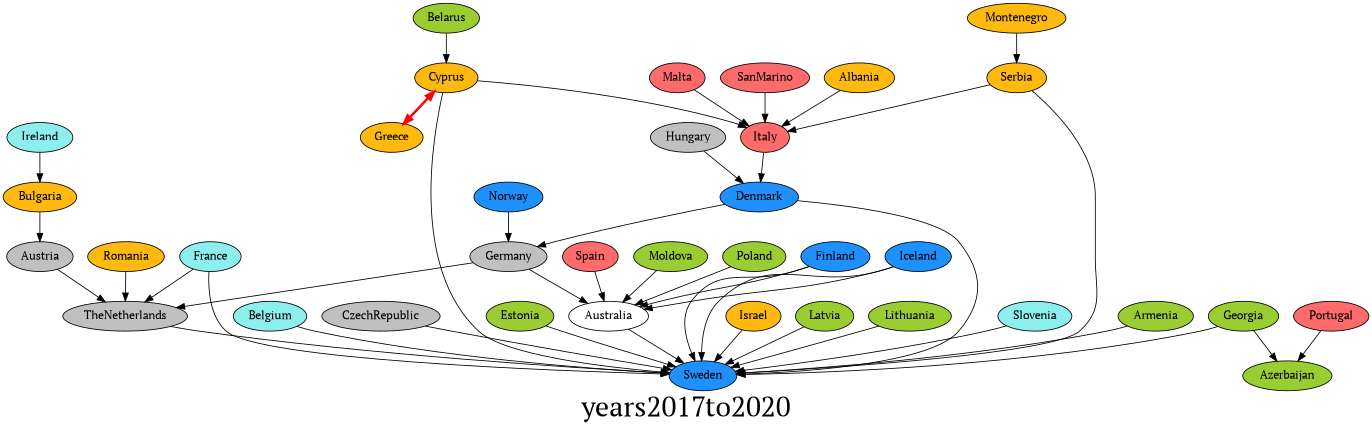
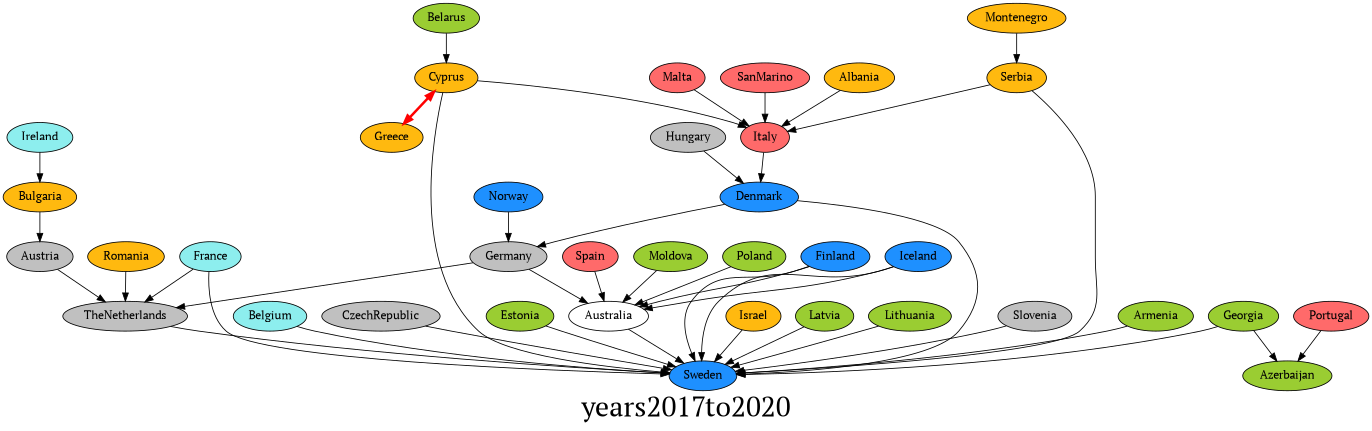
(1035, 316) -> (1035, 316)
